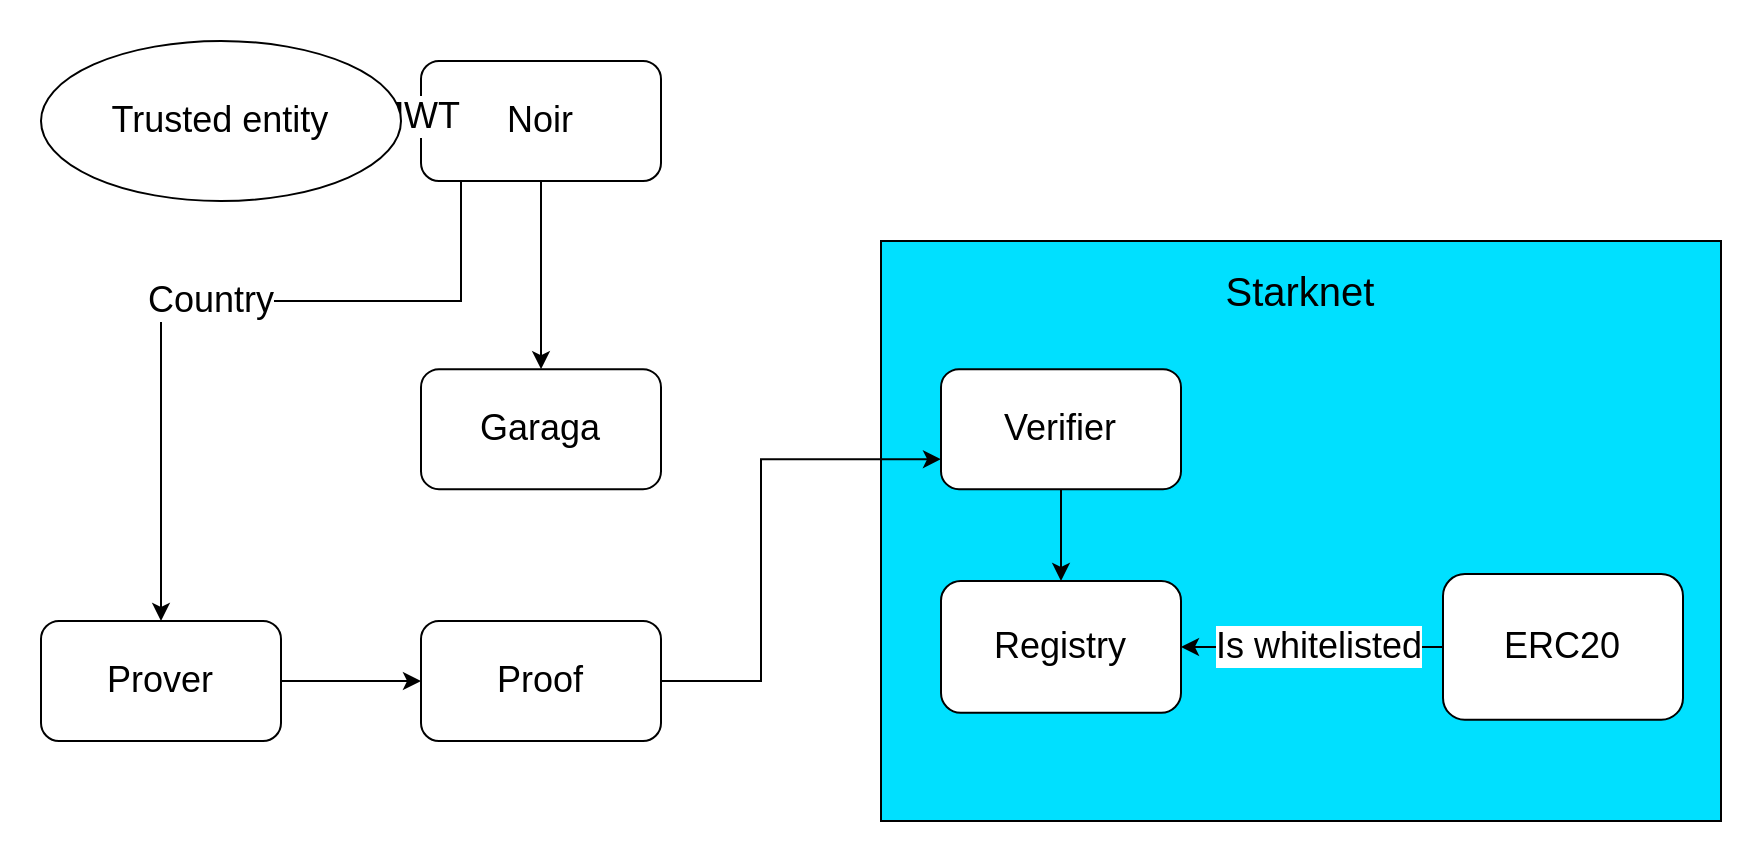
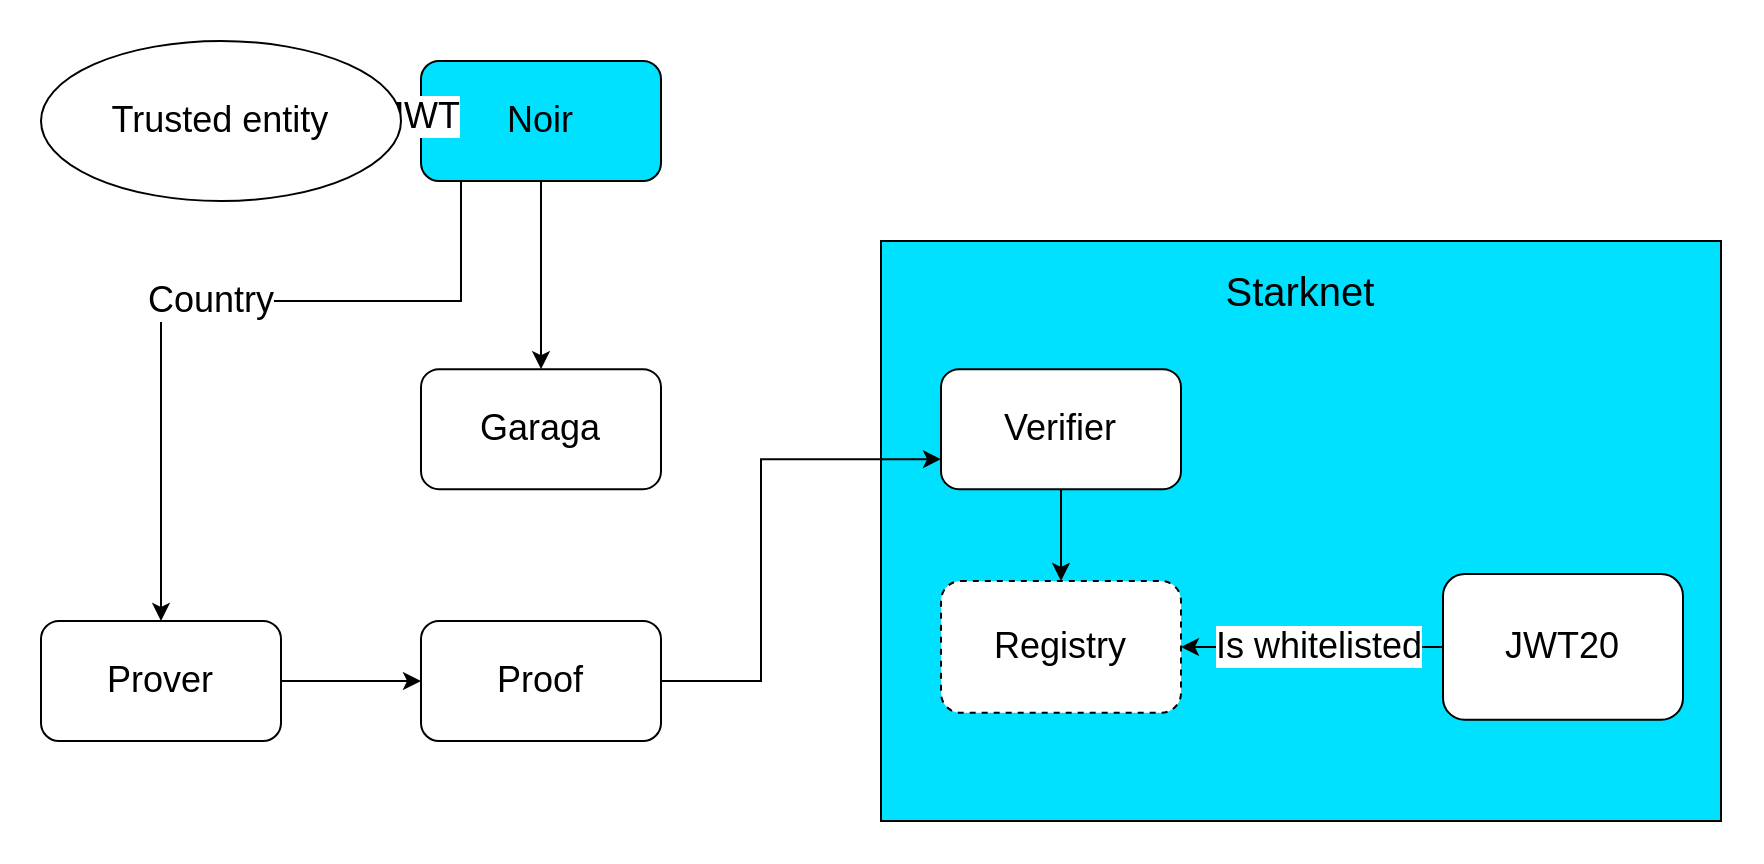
(541, 121) -> (541, 121)
(1061, 647) -> (1061, 647)
(1563, 647) -> (1563, 647)
